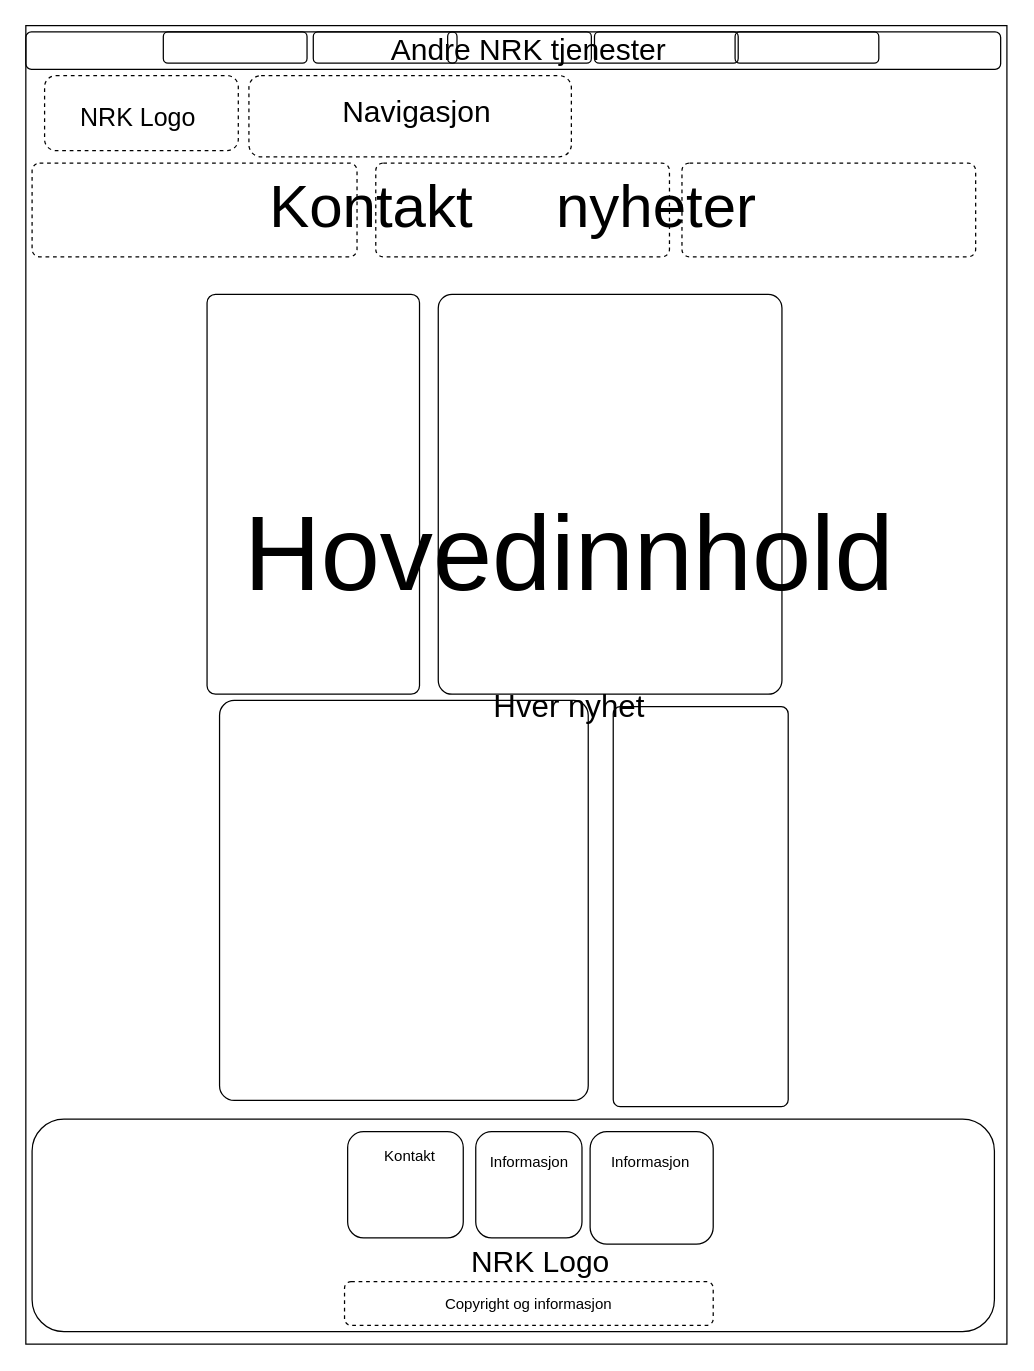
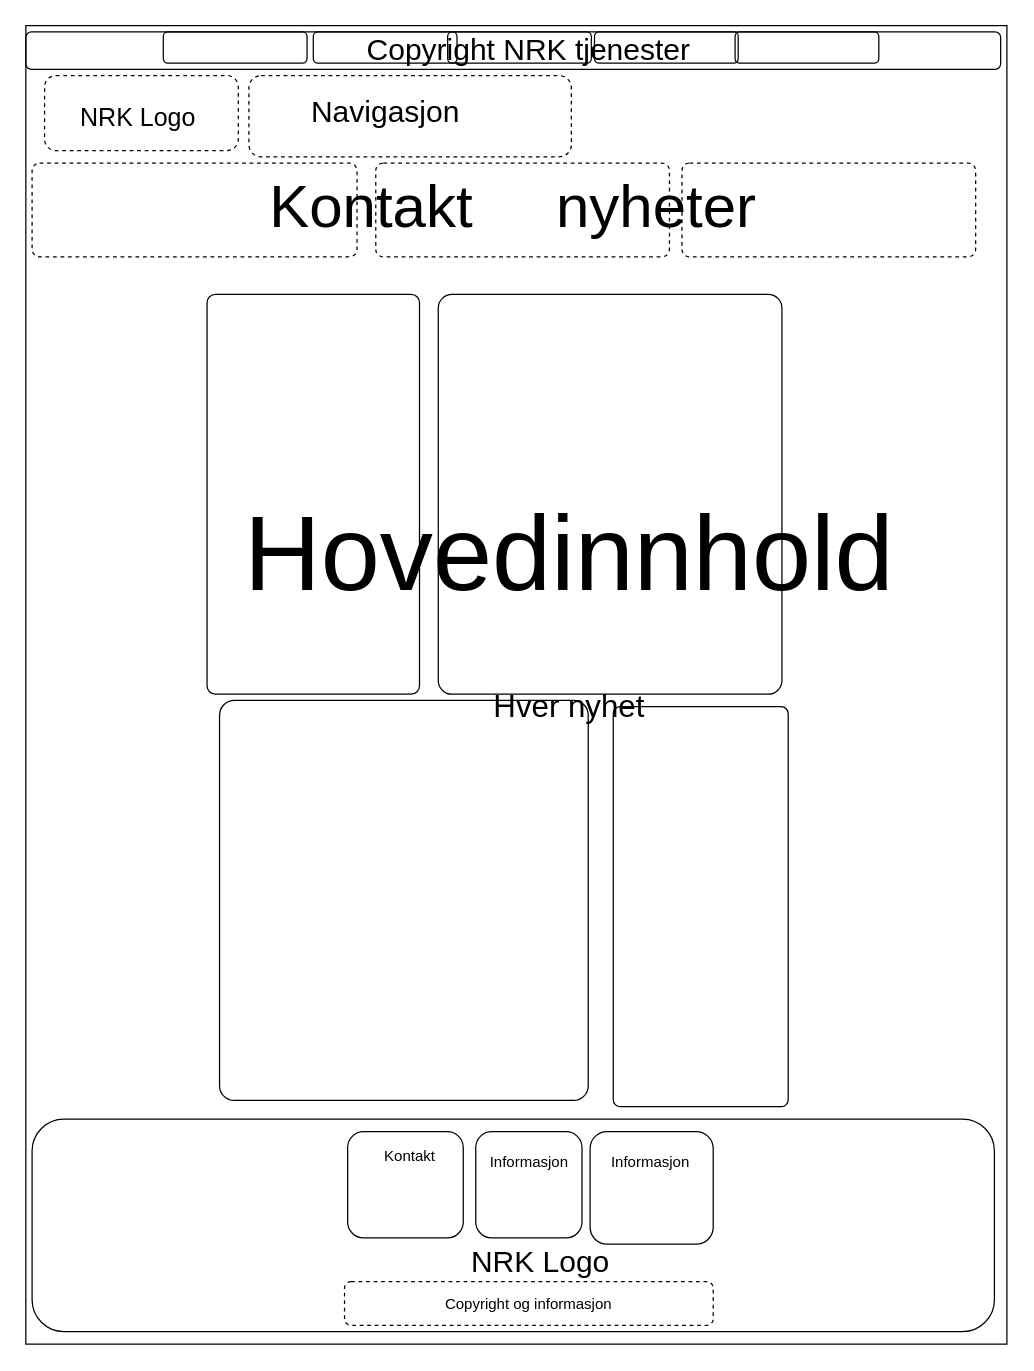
(529, 51) -> (529, 51)
(416, 113) -> (385, 113)
